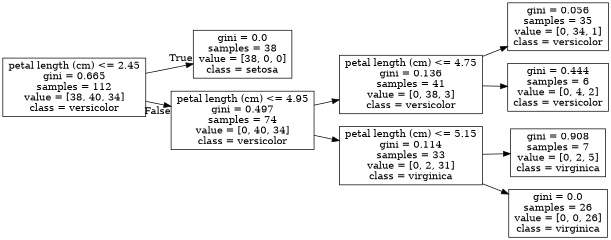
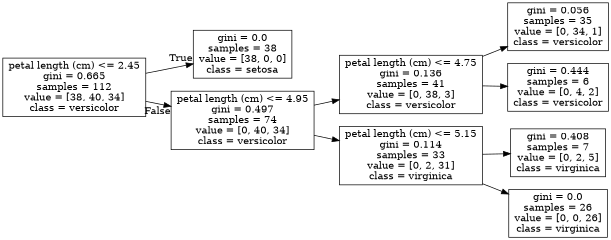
(558, 153) -> (558, 153)
